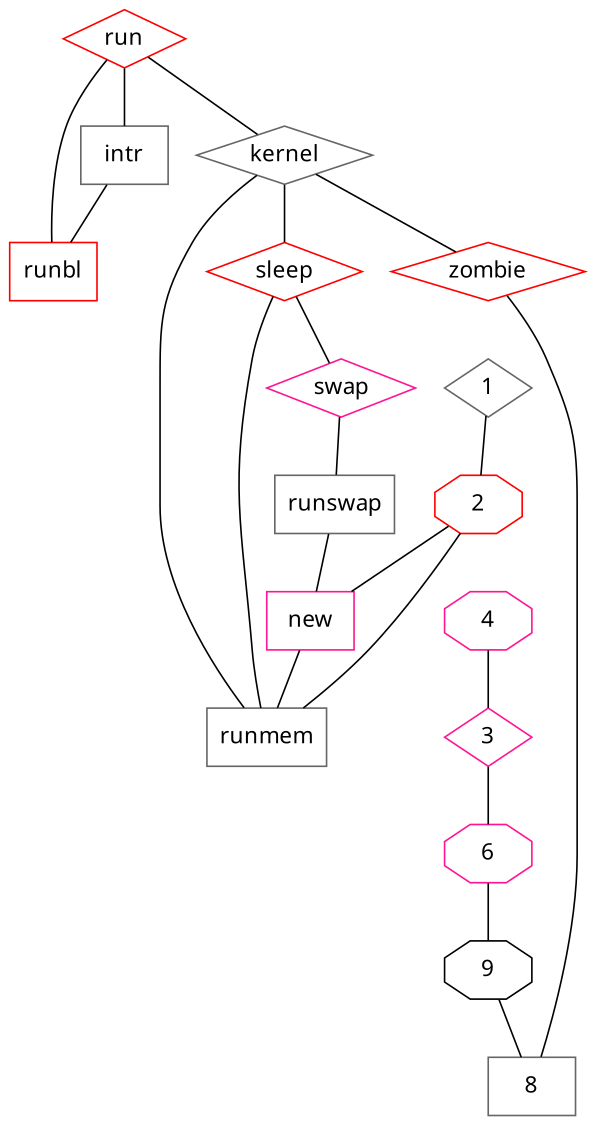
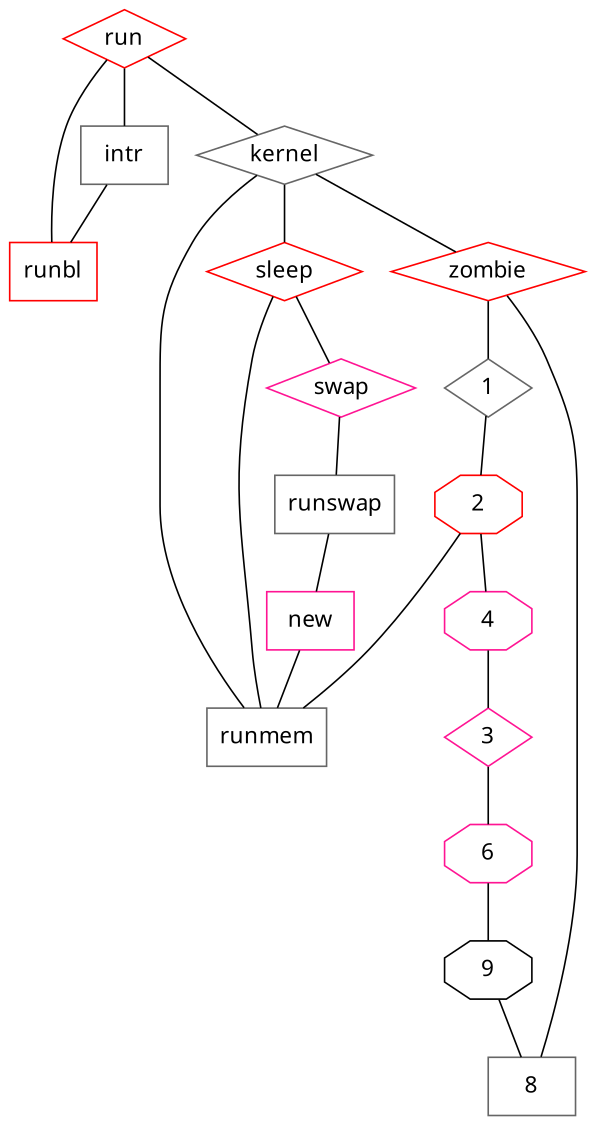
none -> (488, 330)
(400, 559) -> (483, 563)
